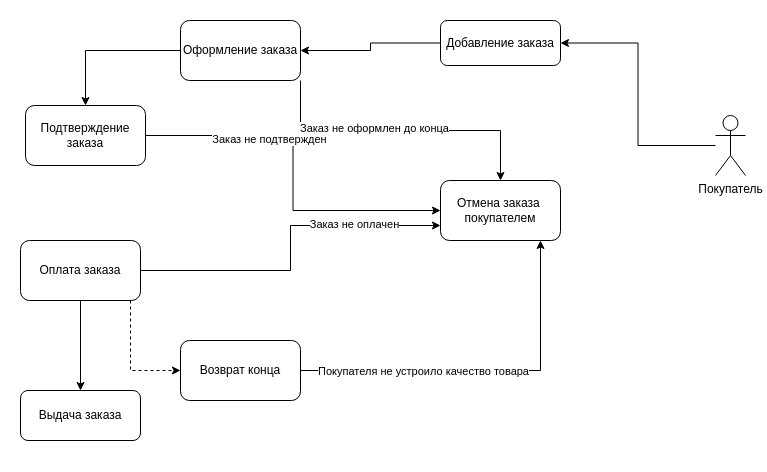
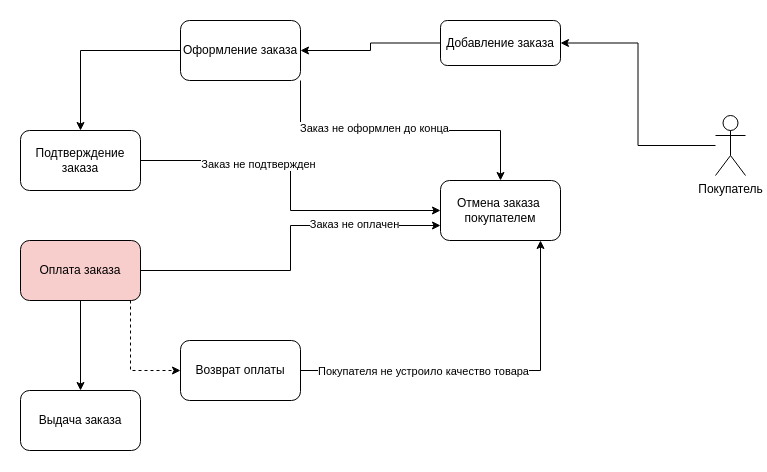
(86, 136) -> (81, 161)
(81, 271) -> (81, 271)
(241, 371) -> (241, 371)
(81, 416) -> (81, 421)
